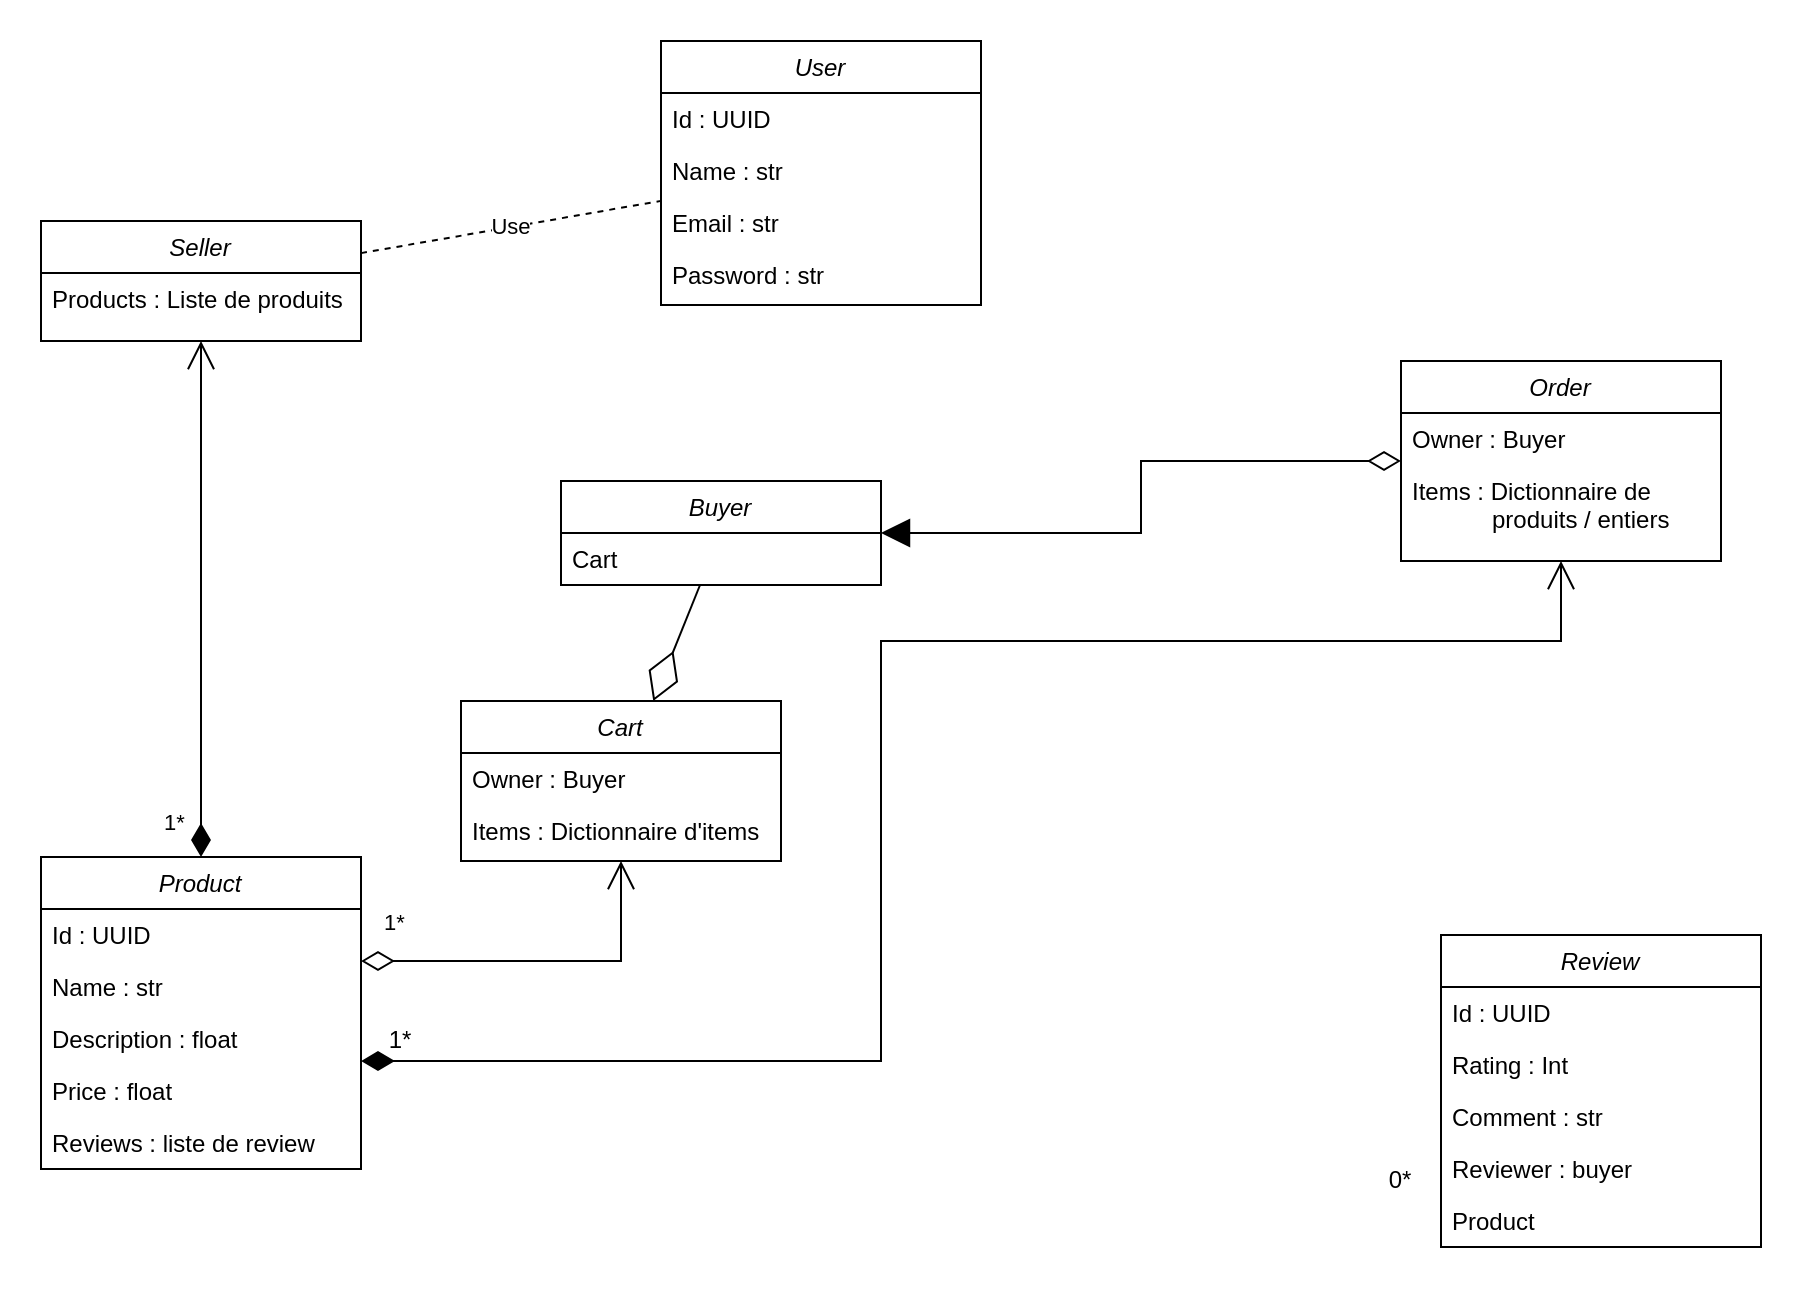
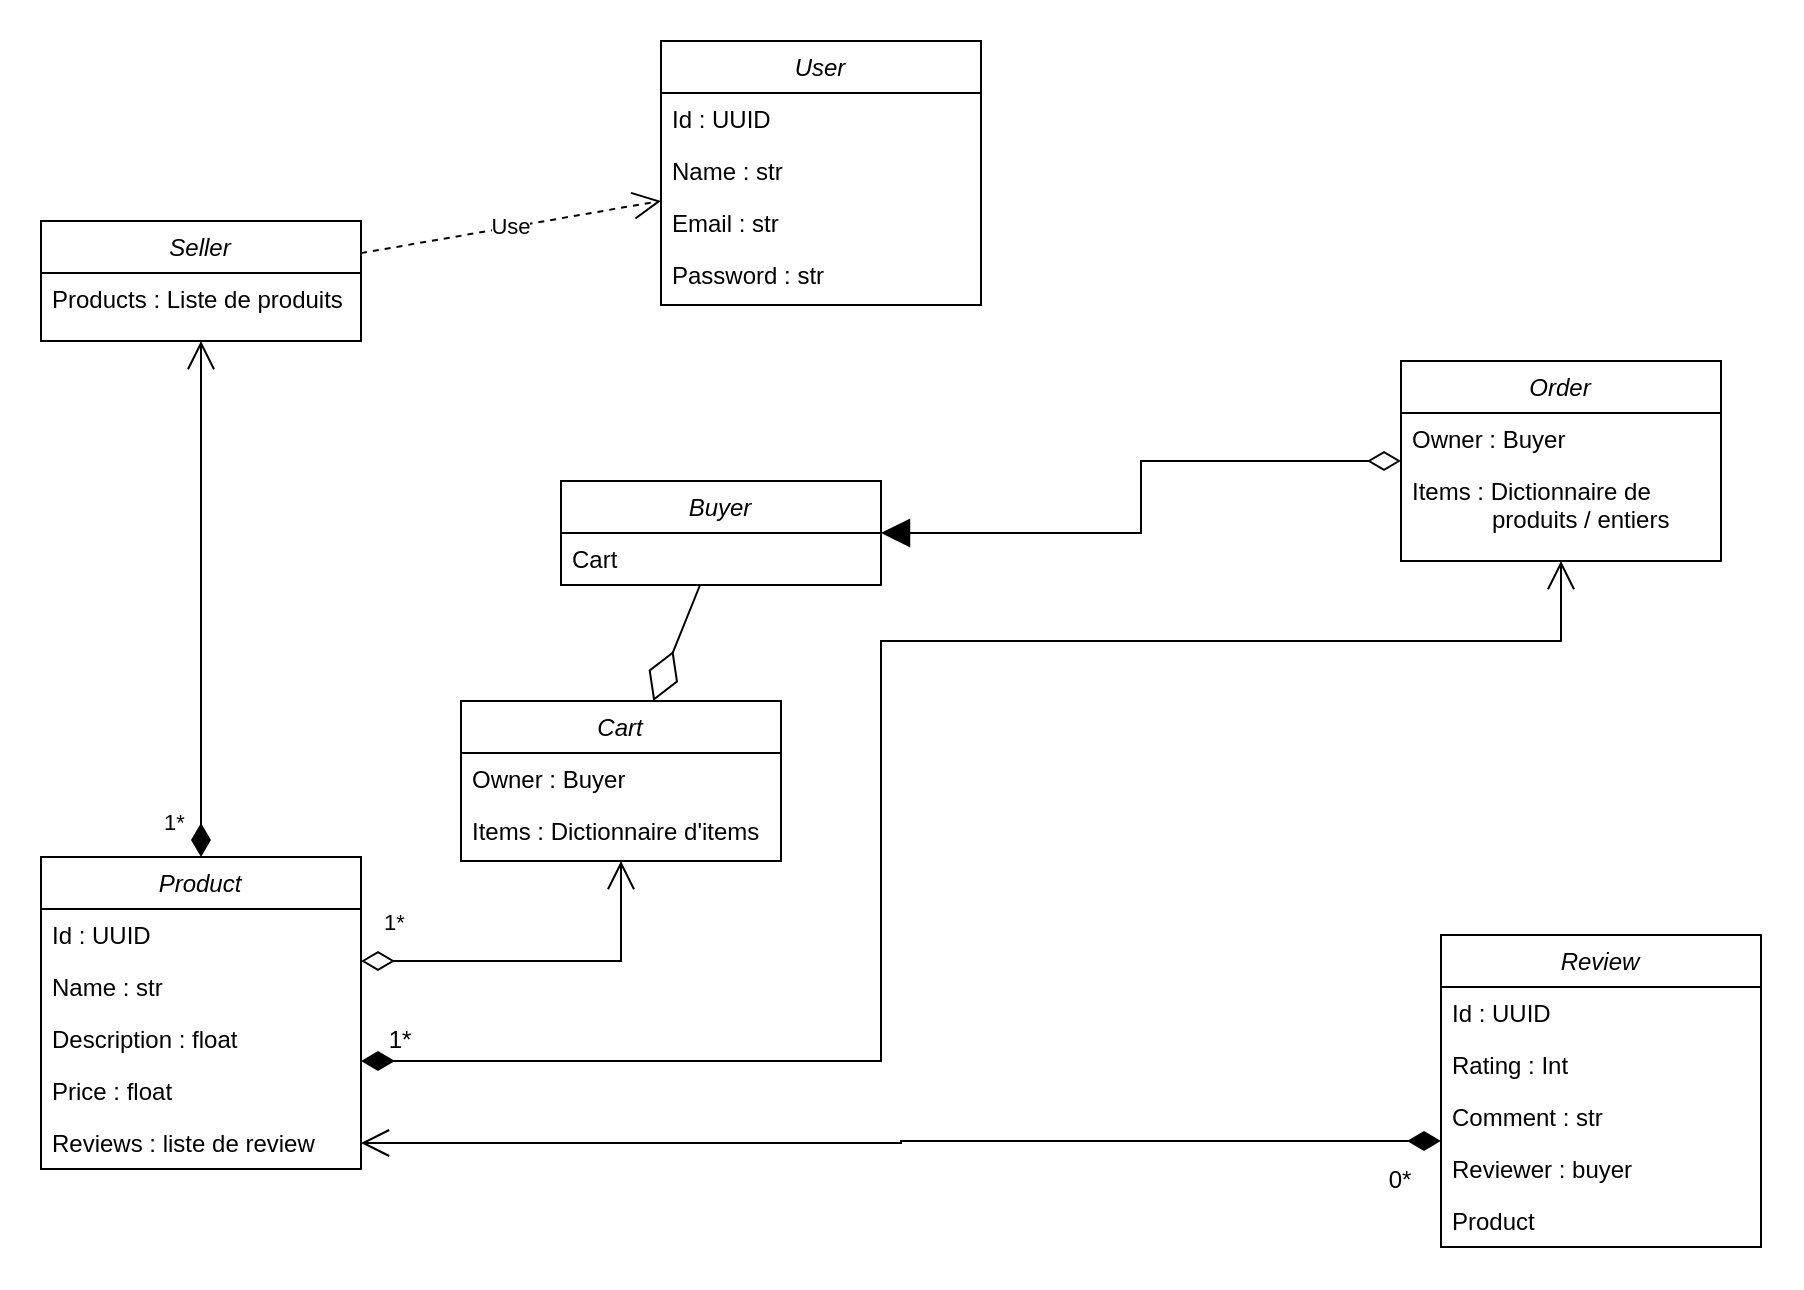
(653, 202) -> (653, 202)
none -> (889, 1143)
